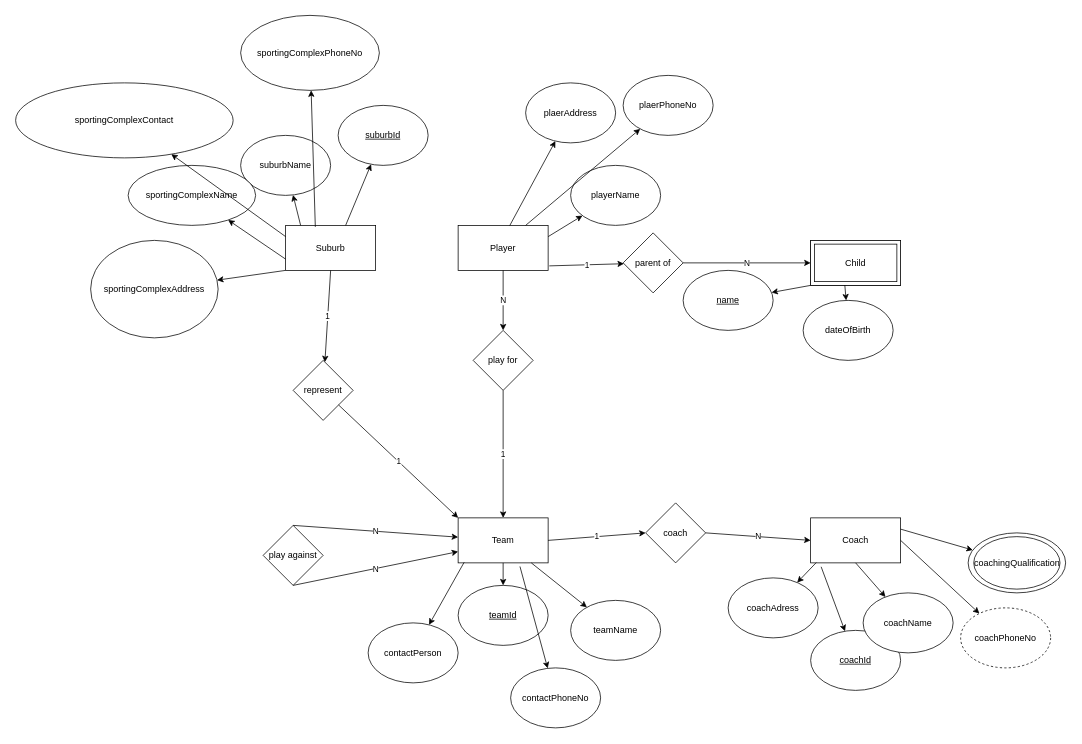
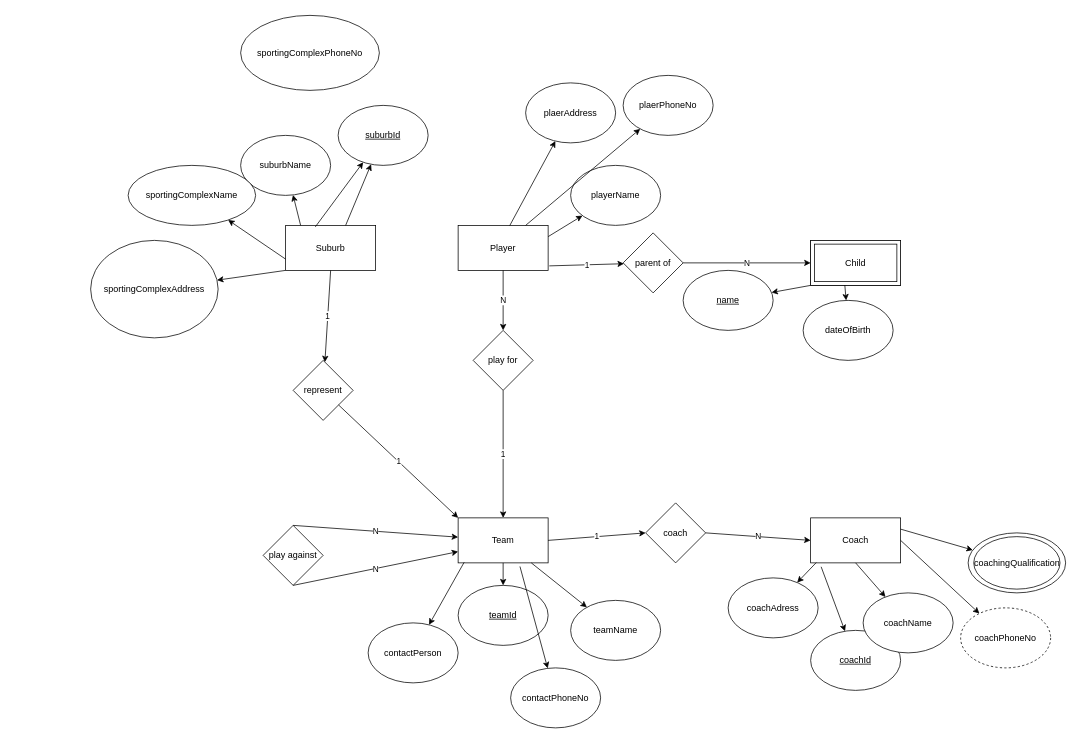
(124, 120) -> none
(314, 187) -> (338, 196)
(230, 197) -> none
